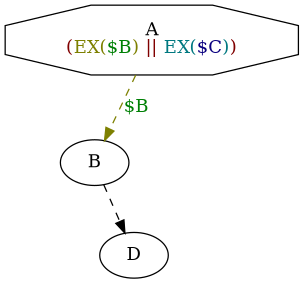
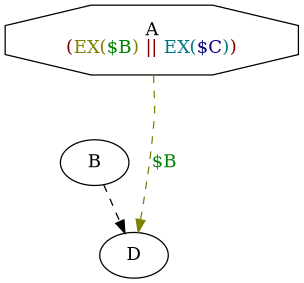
(123, 102) -> (151, 148)
